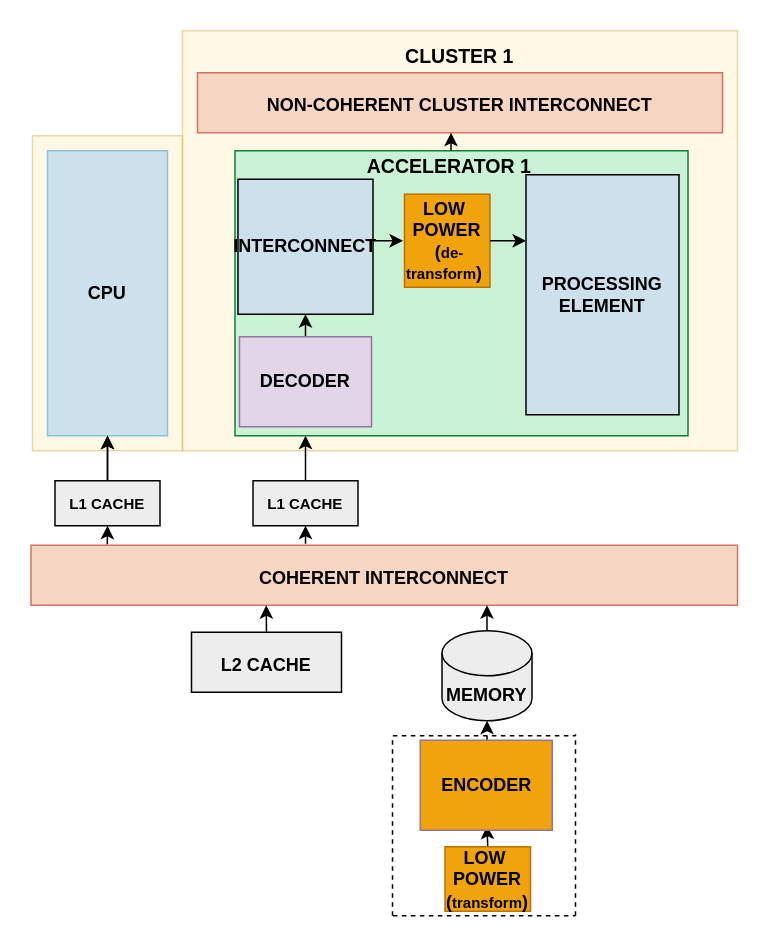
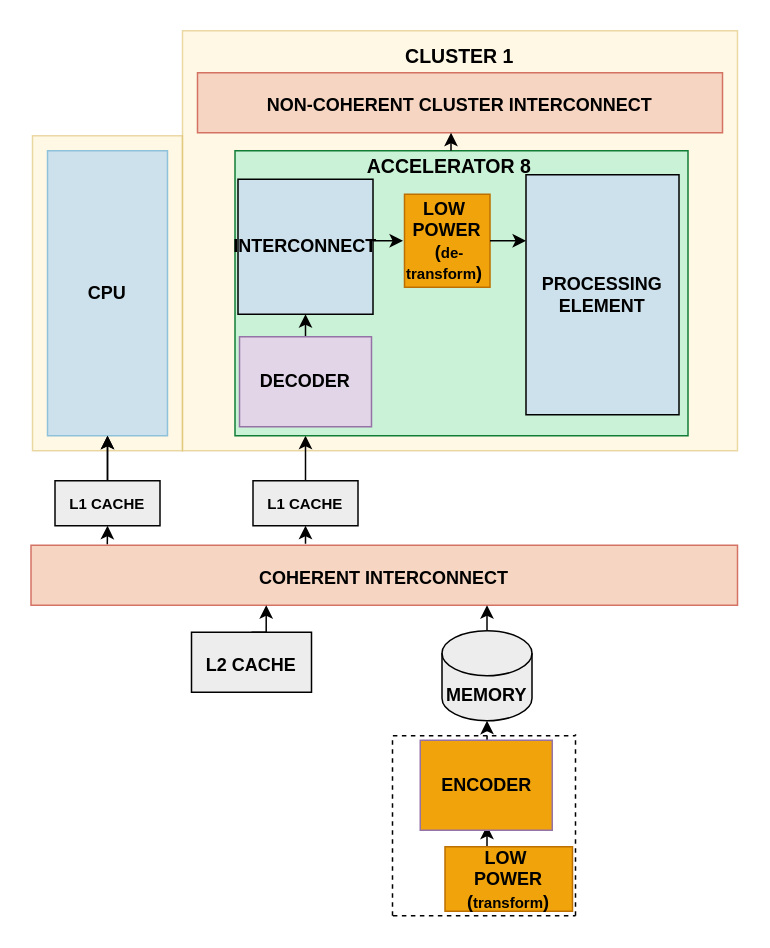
(449, 164) -> (449, 164)
(266, 662) -> (251, 662)
(488, 879) -> (509, 879)
